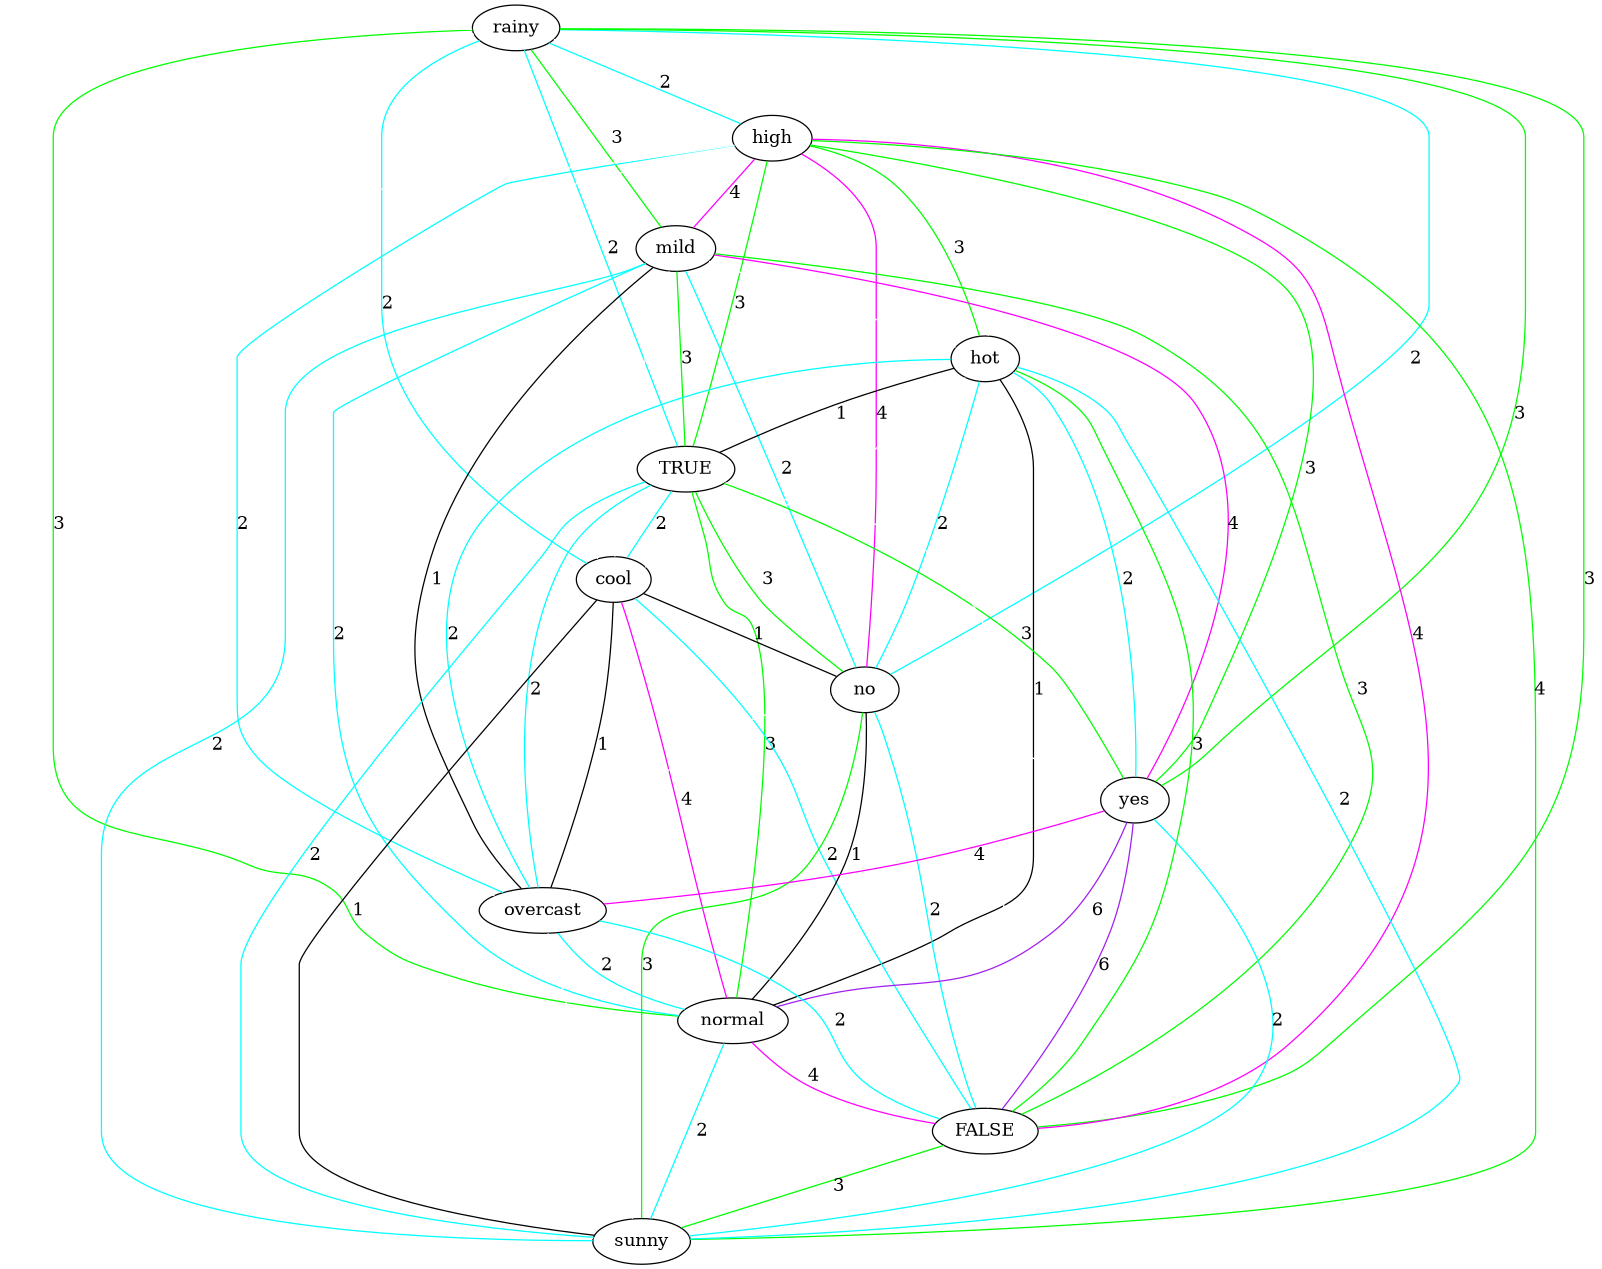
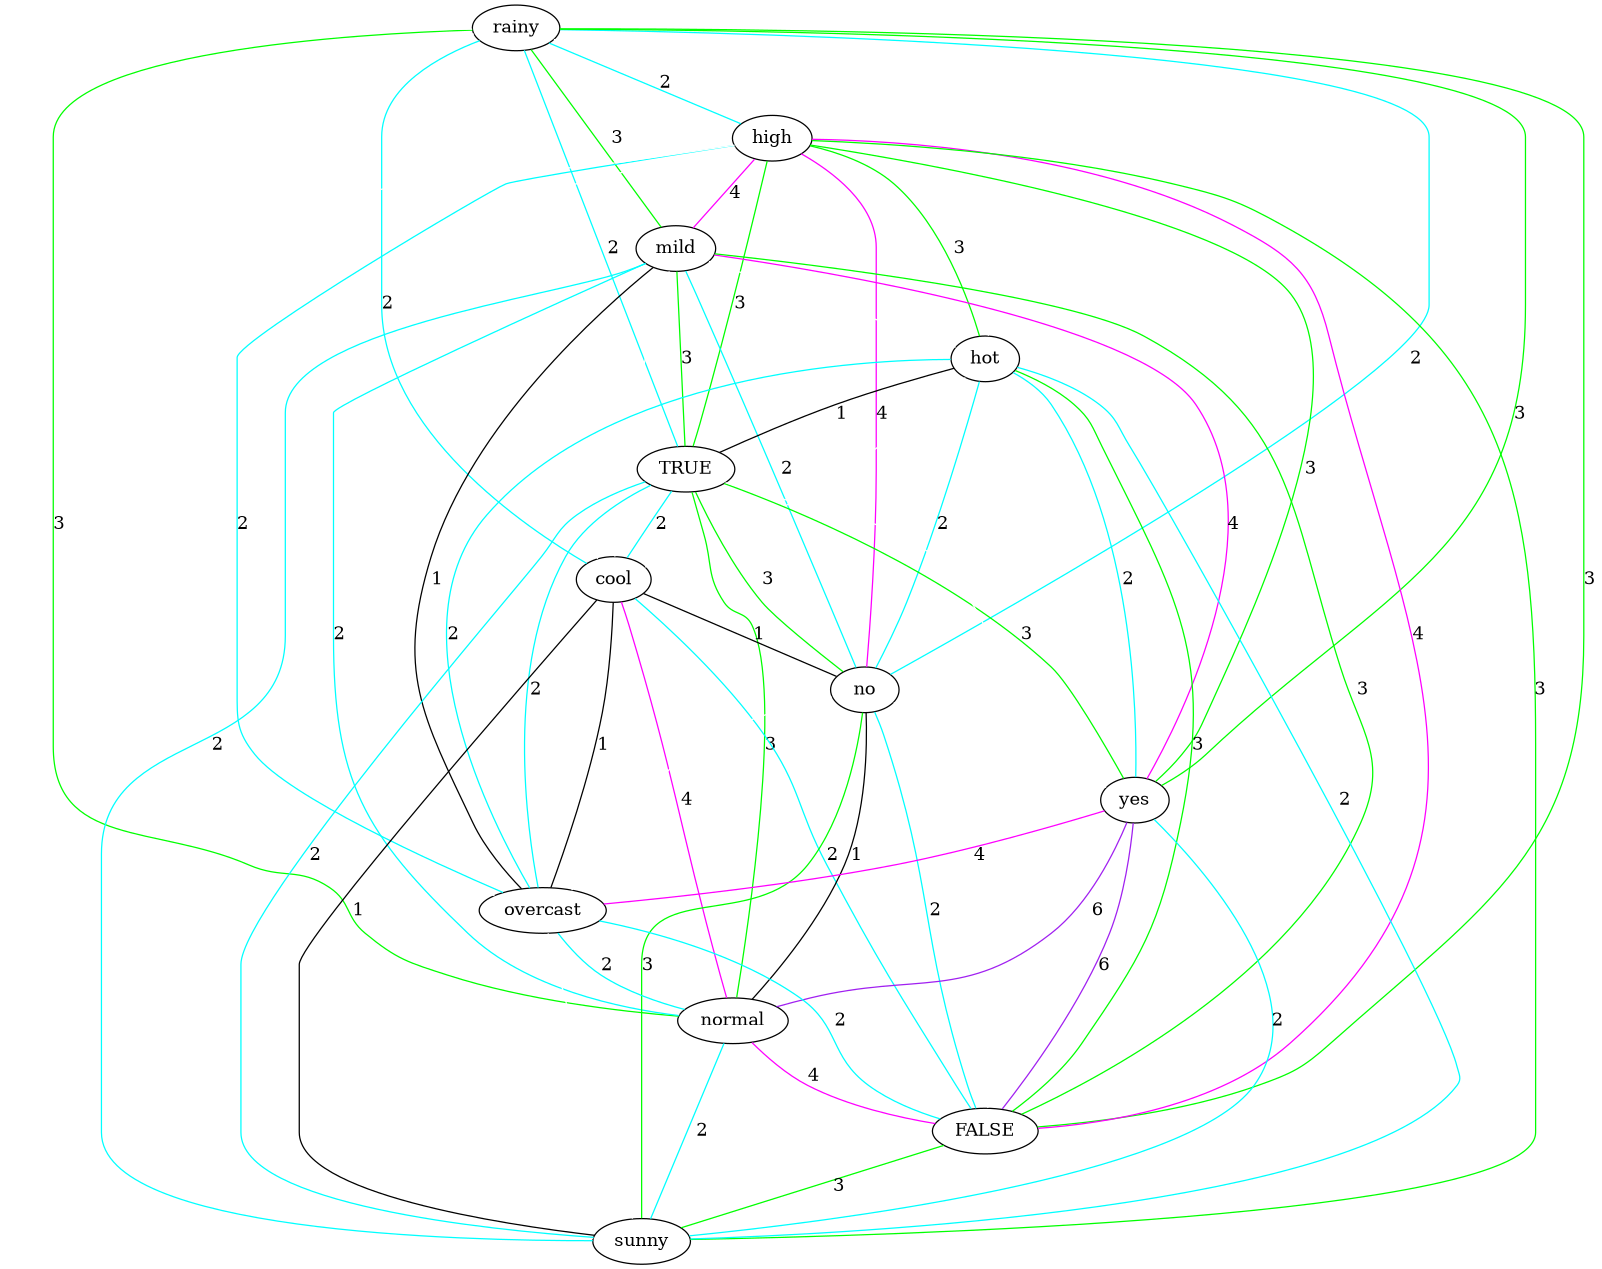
(1541, 690) -> (1541, 690)
(1033, 770) -> none
